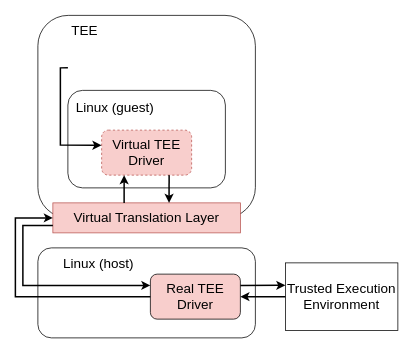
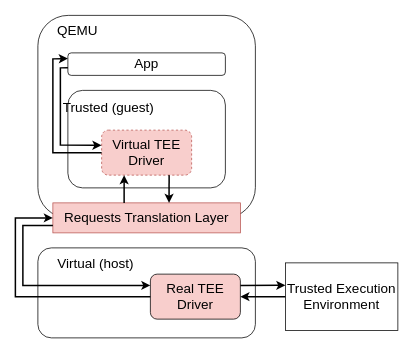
(87, 31) -> (83, 31)
none -> (147, 64)
(108, 108) -> (99, 108)
none -> (53, 126)
(147, 218) -> (147, 218)
(92, 264) -> (86, 264)
